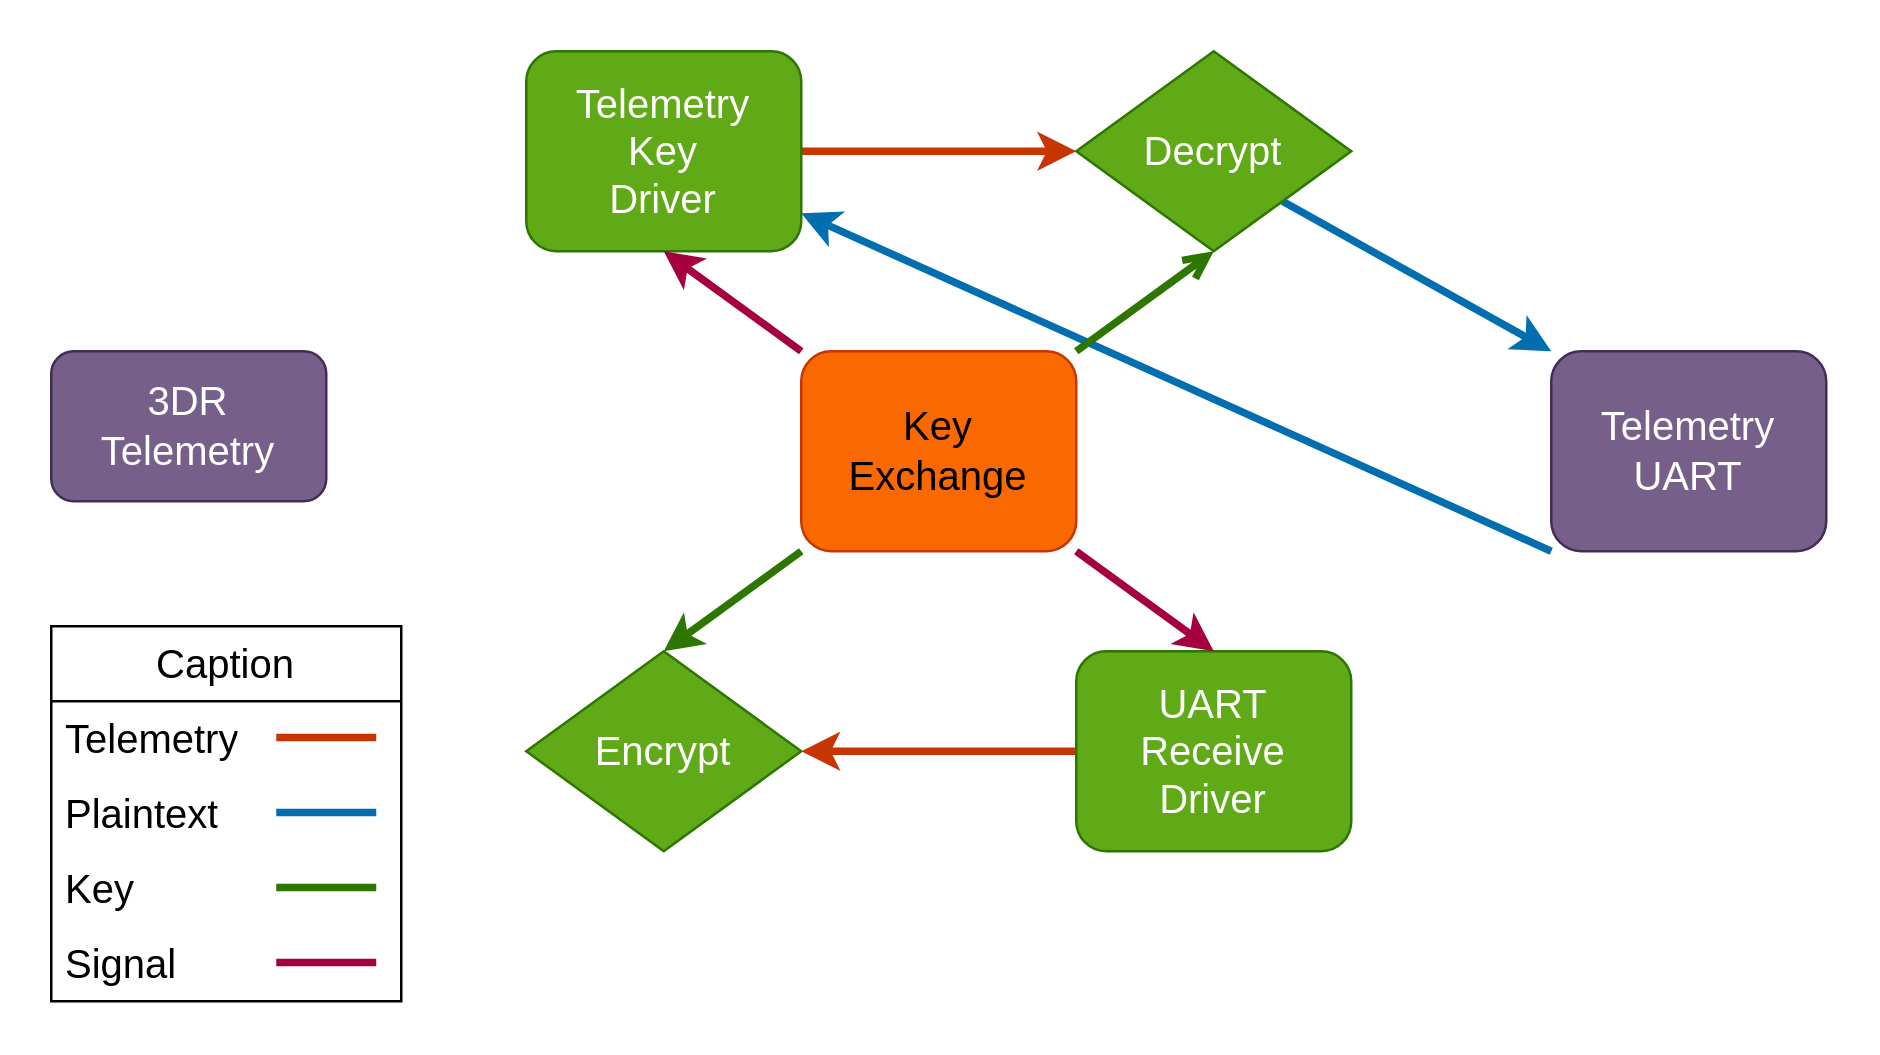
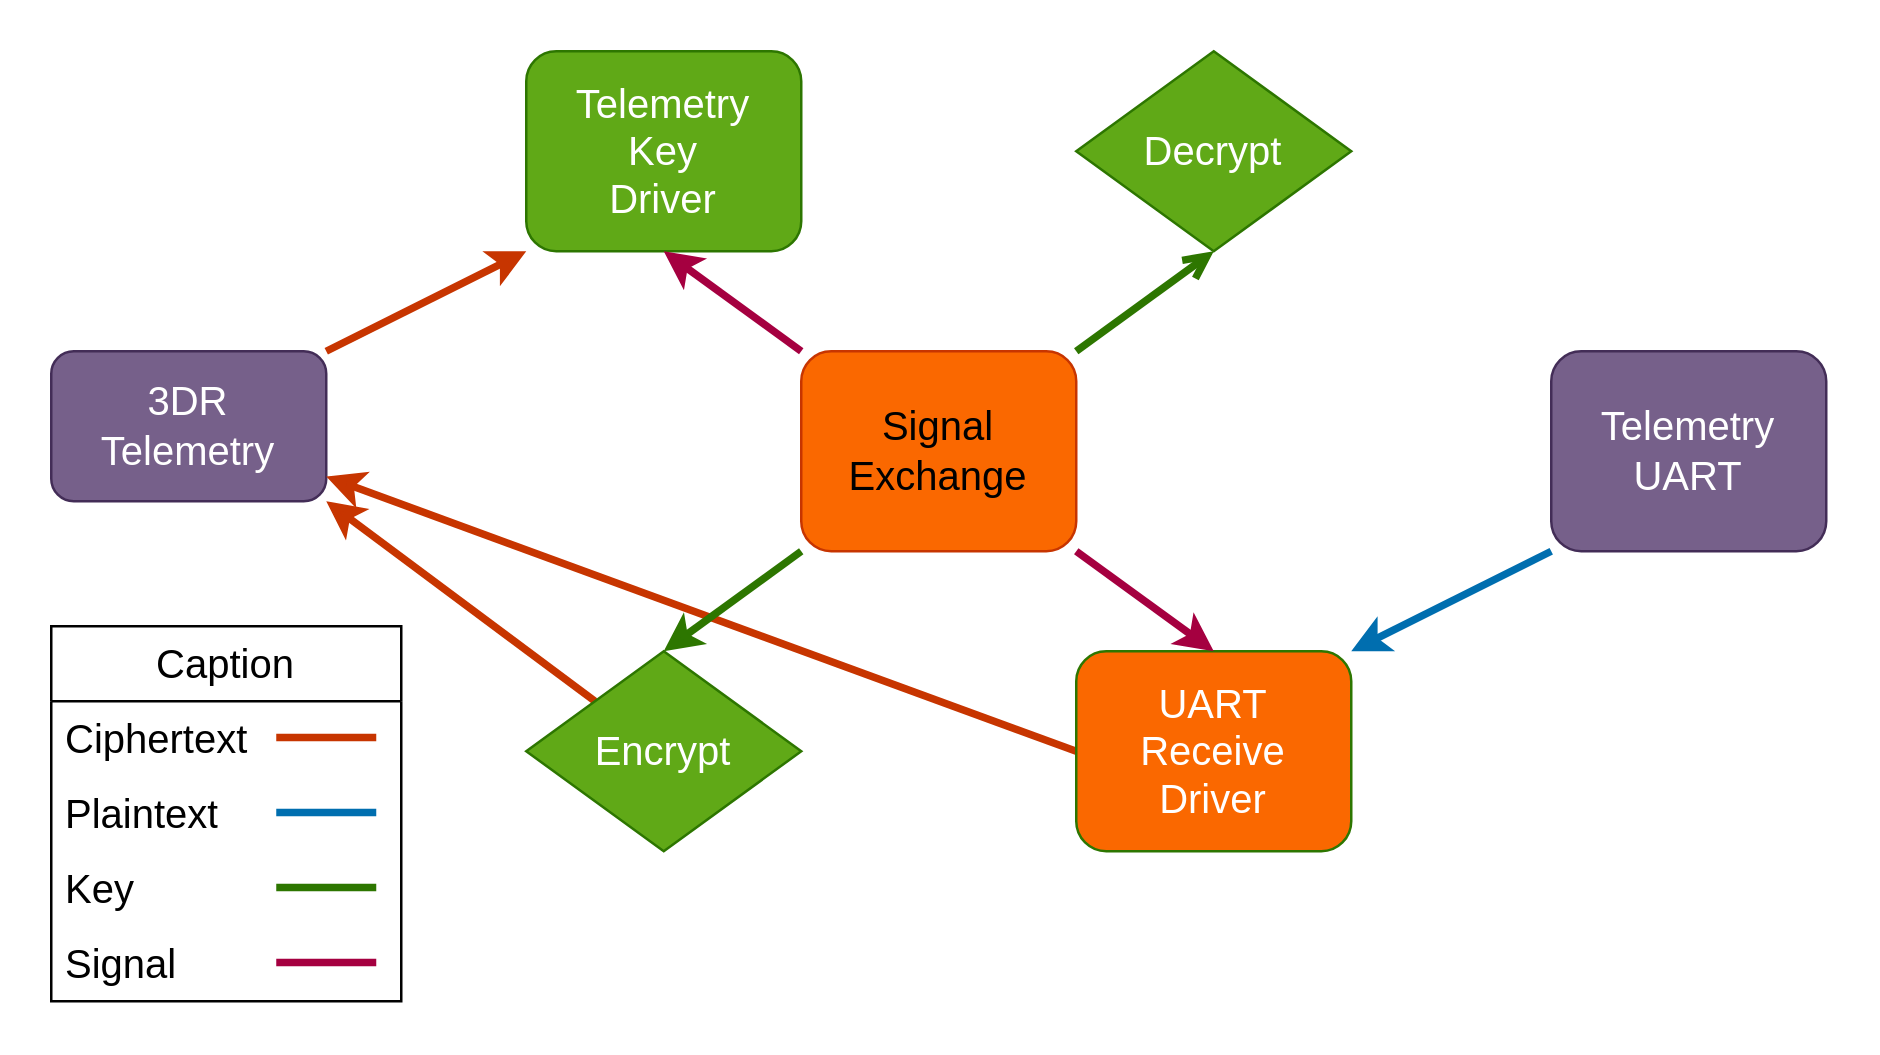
(926, 151) -> none
(1406, 270) -> none
none -> (415, 307)
(1322, 448) -> (1463, 596)
(939, 451) -> (939, 451)
none -> (471, 609)
(162, 739) -> (173, 739)
(952, 751) -> (528, 550)
(1214, 751) -> (1214, 751)
